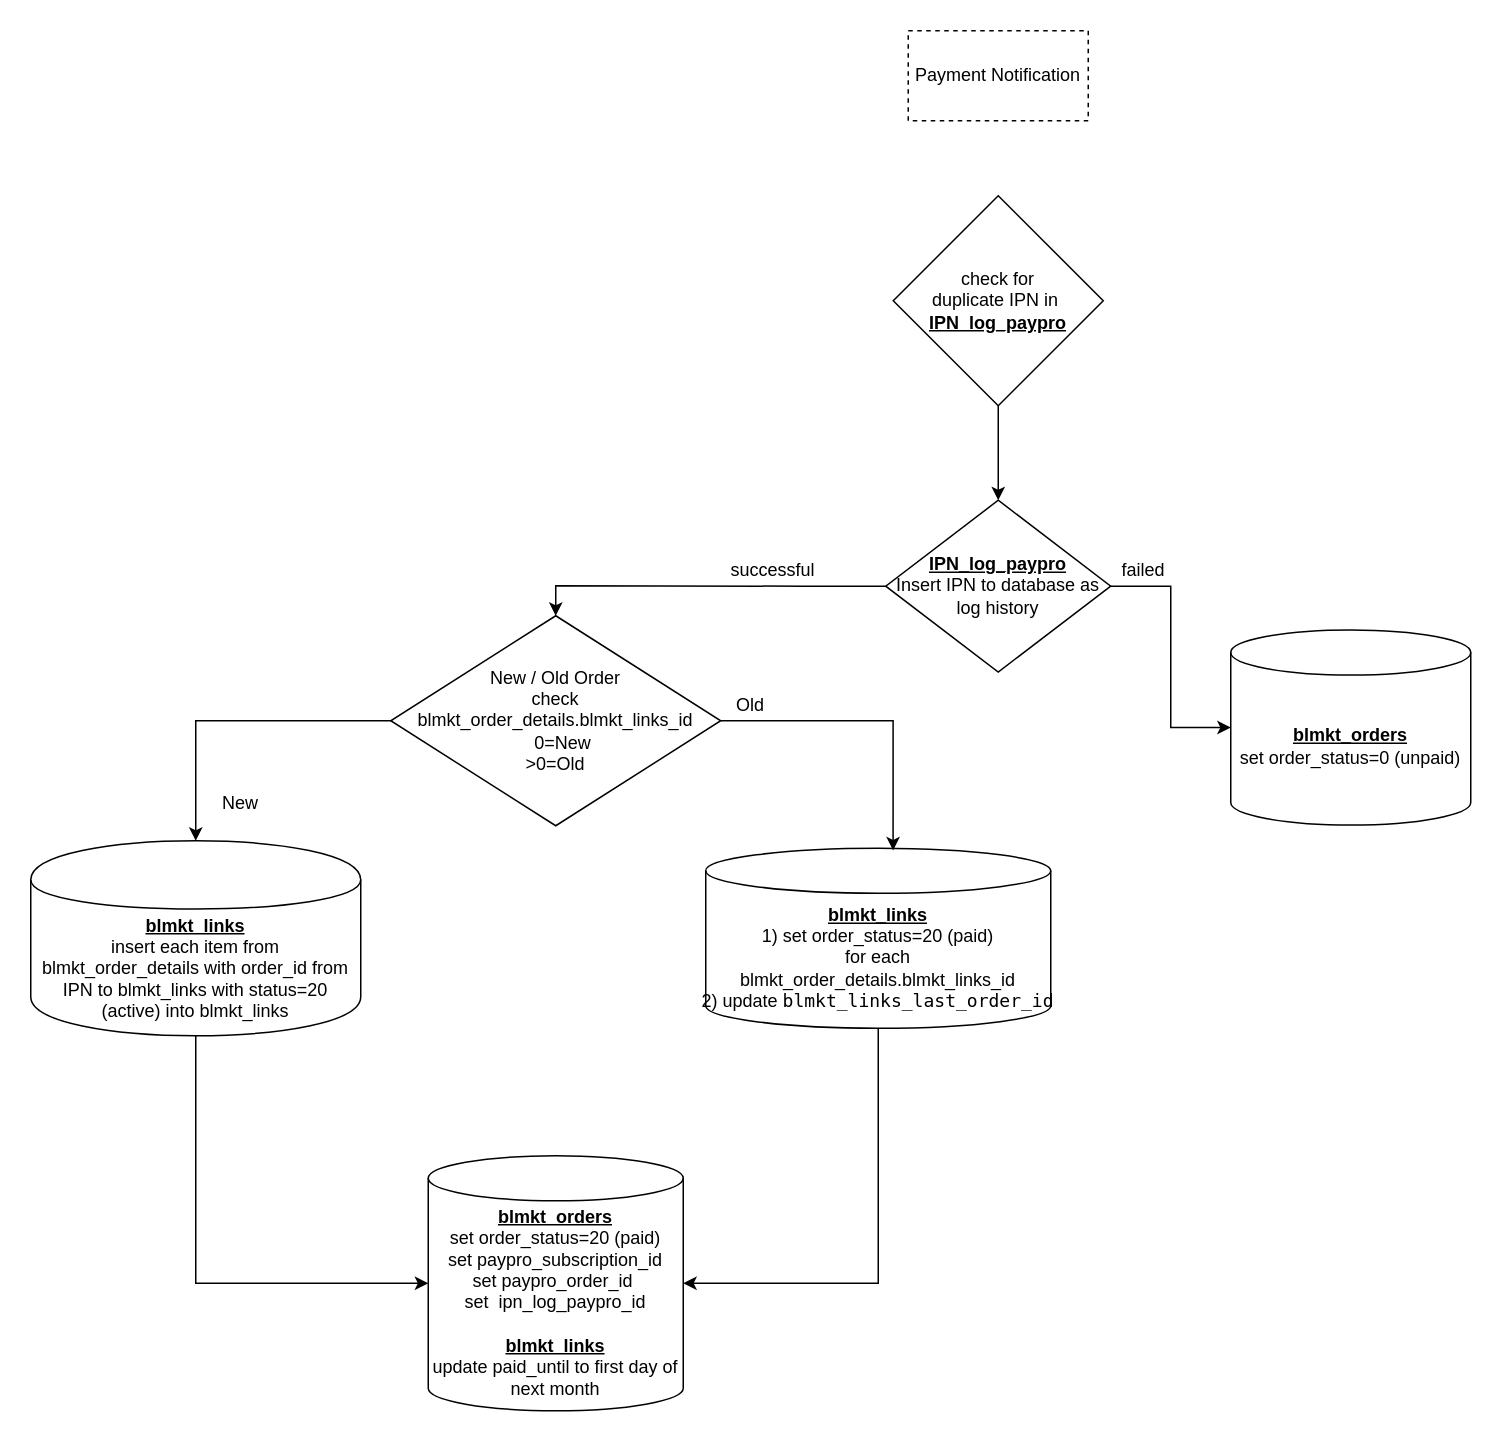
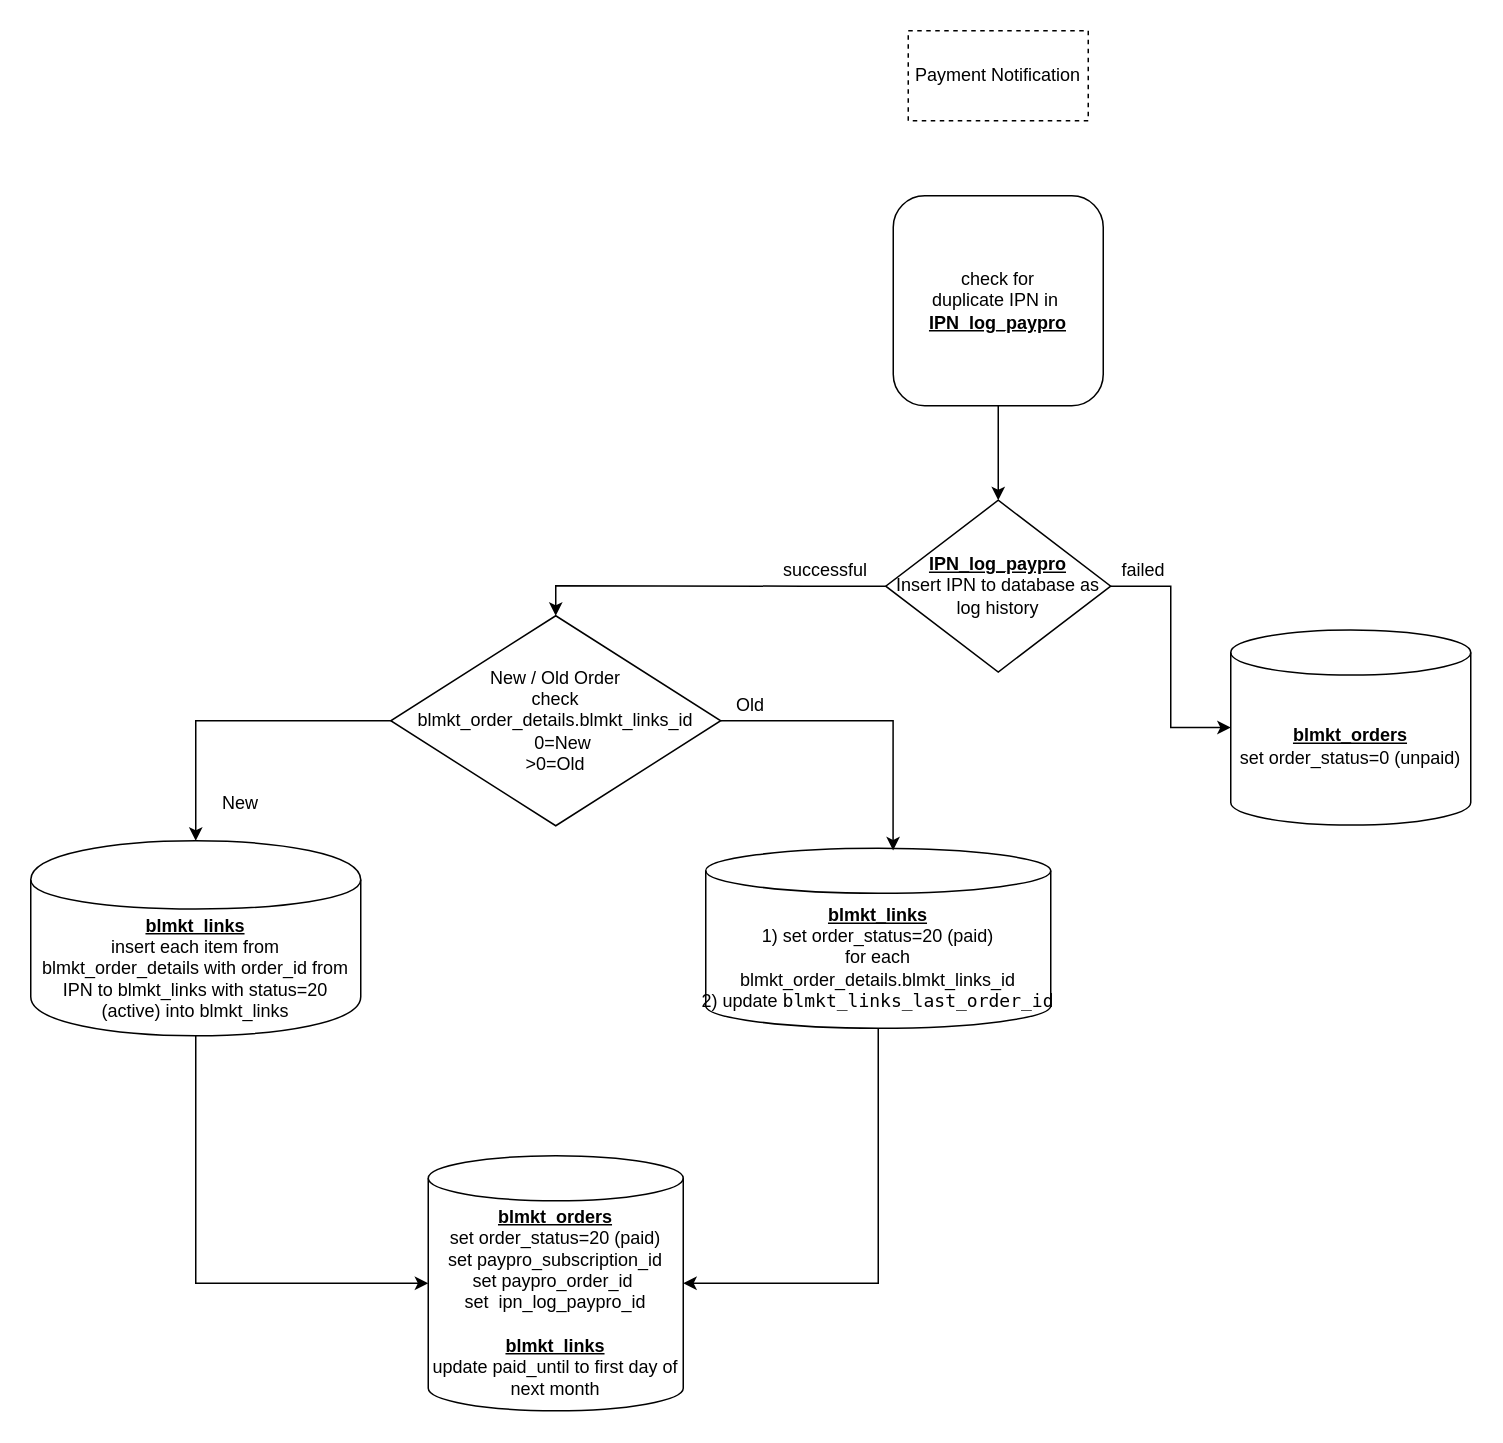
(998, 301) -> (998, 301)
(773, 571) -> (826, 571)
